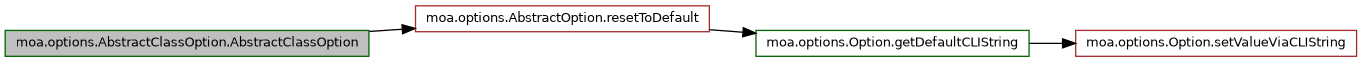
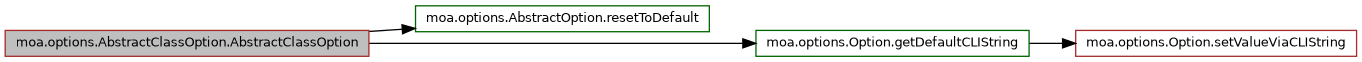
(562, 19) -> (562, 19)
(726, 31) -> (556, 43)
(187, 43) -> (187, 43)
